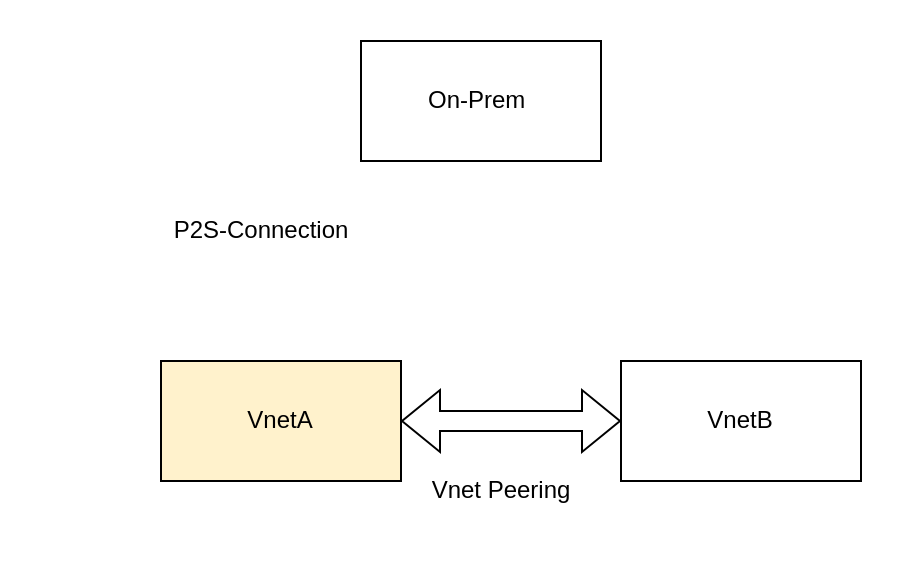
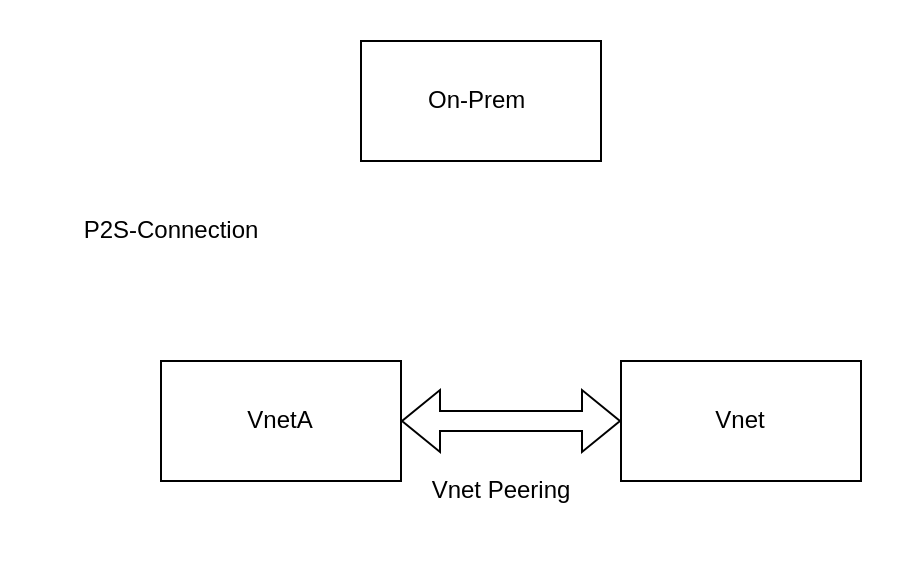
(261, 231) -> (171, 231)
(281, 421) -> (281, 421)
(741, 421) -> (741, 421)
